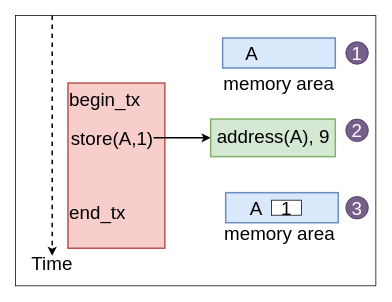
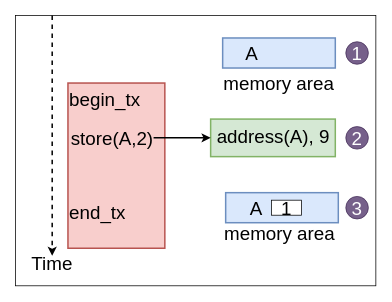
(357, 130) -> (357, 138)
(112, 138) -> (112, 138)
